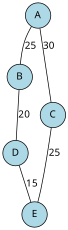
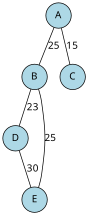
(49, 46) -> (72, 46)
(24, 115) -> (33, 108)
(45, 165) -> (45, 138)
(32, 184) -> (33, 169)
